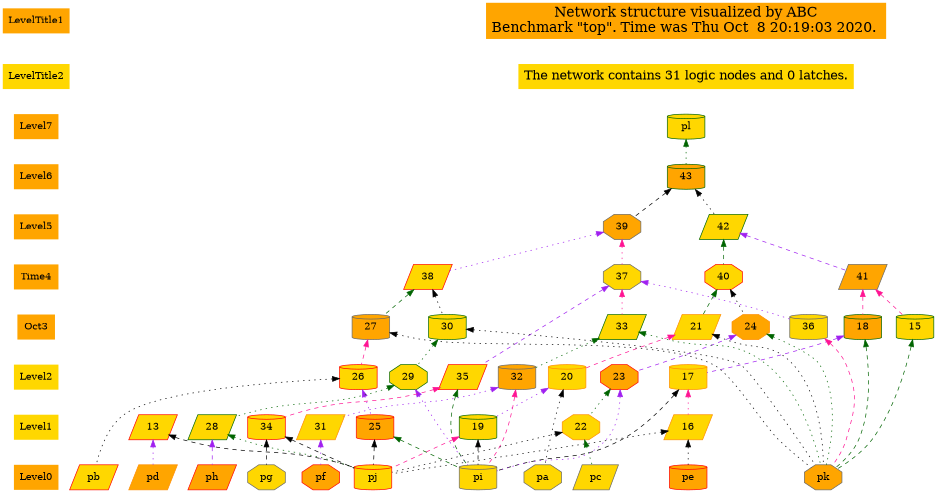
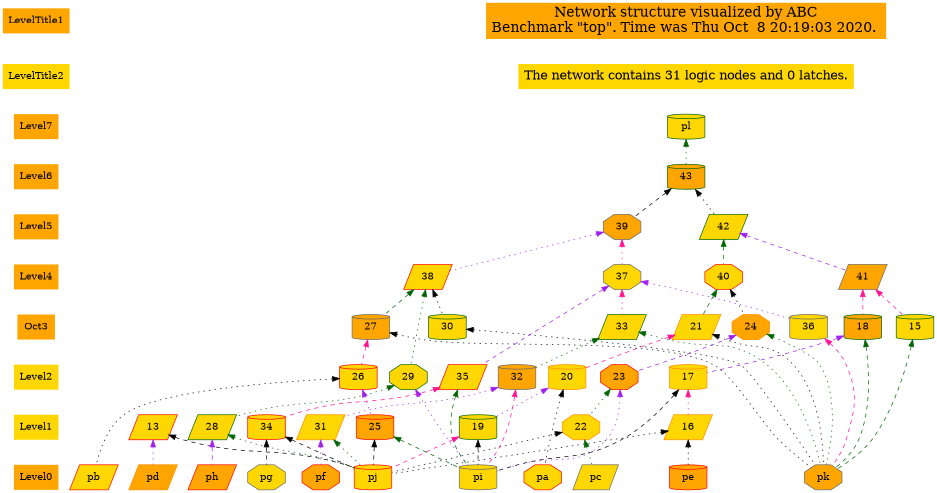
(36, 277) -> (36, 277)
(425, 355) -> (418, 330)
none -> (350, 455)
(543, 477) -> (543, 477)
